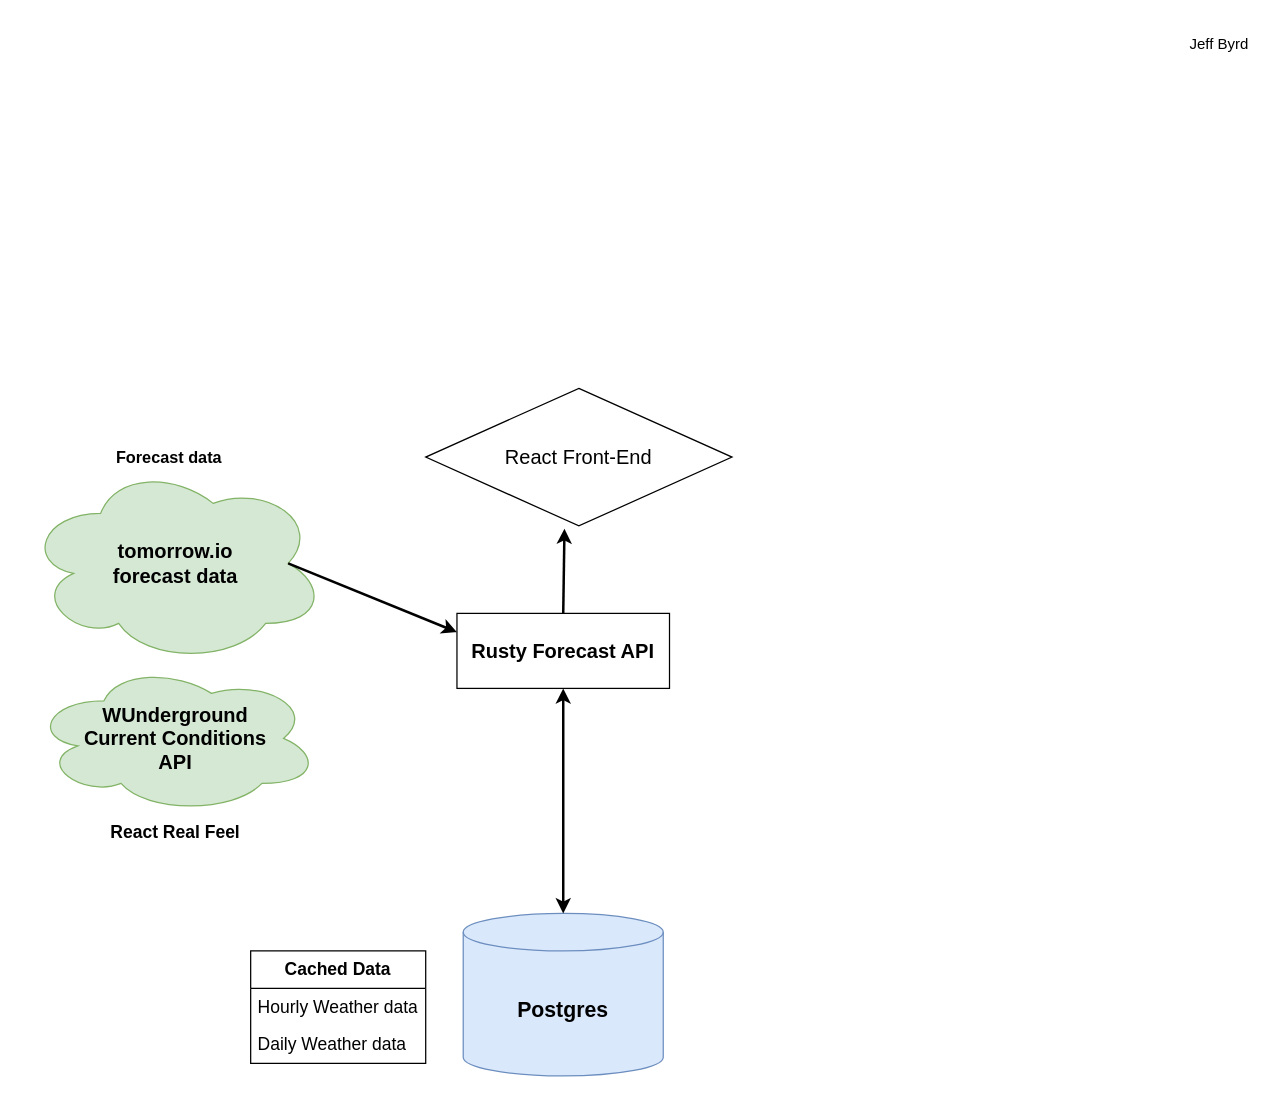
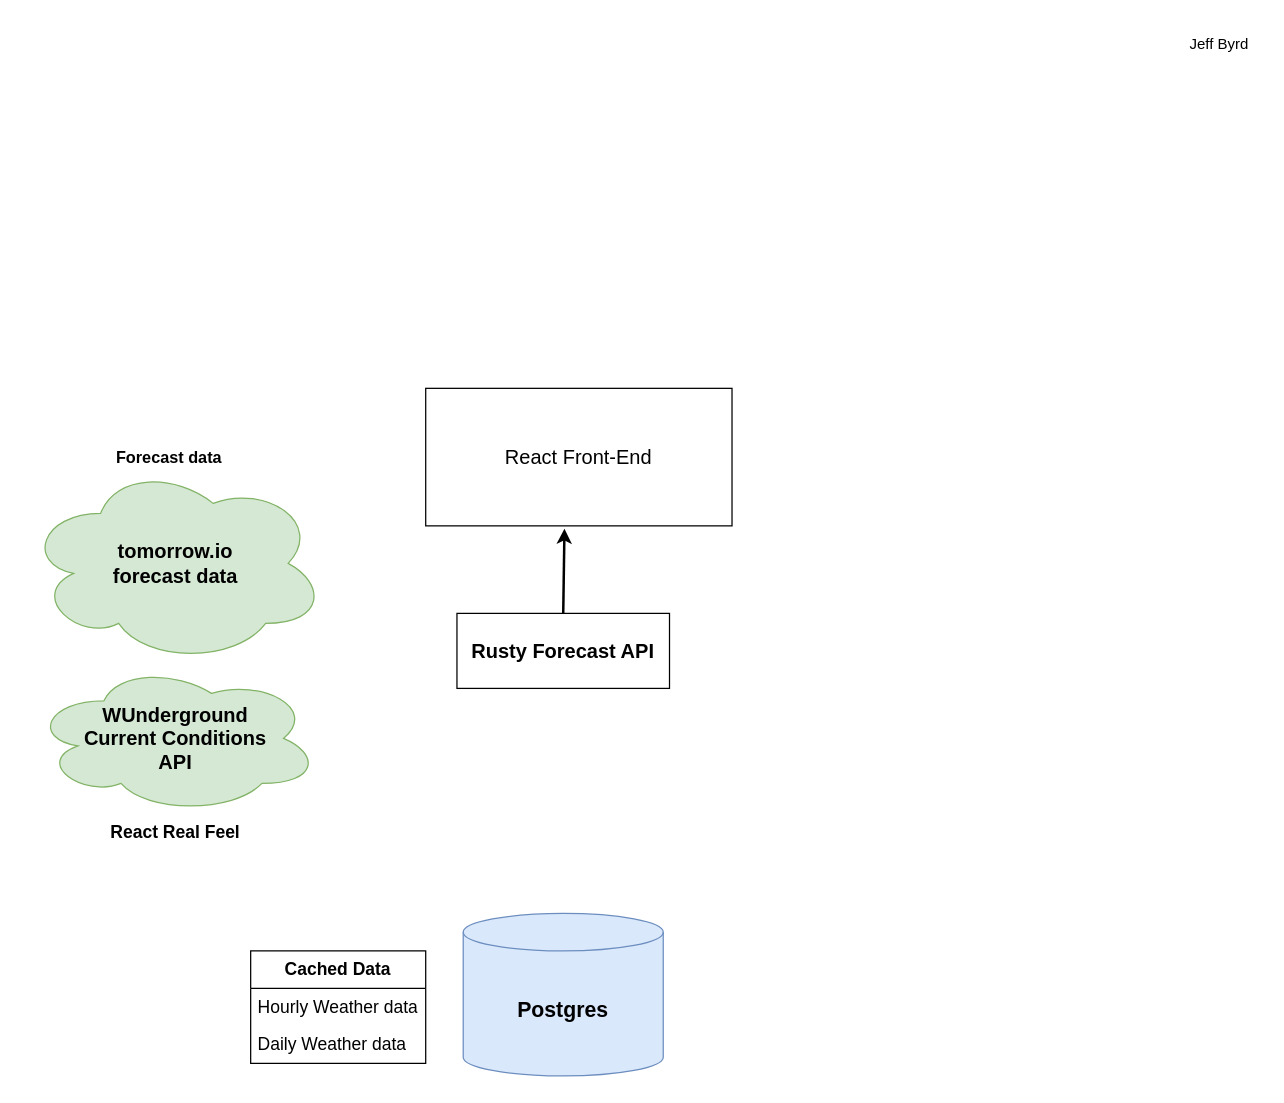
(579, 457) -> (579, 457)
(367, 595) -> none
(563, 801) -> none
